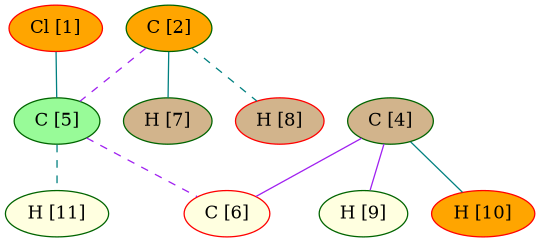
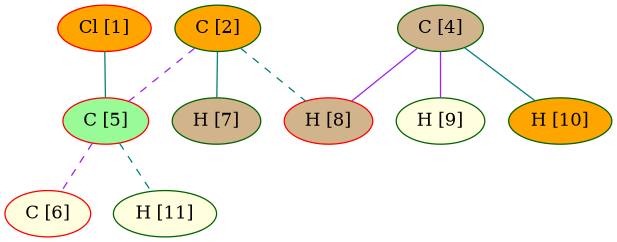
(57, 121) -> (106, 121)
(309, 167) -> (384, 75)
(483, 214) -> (560, 121)
